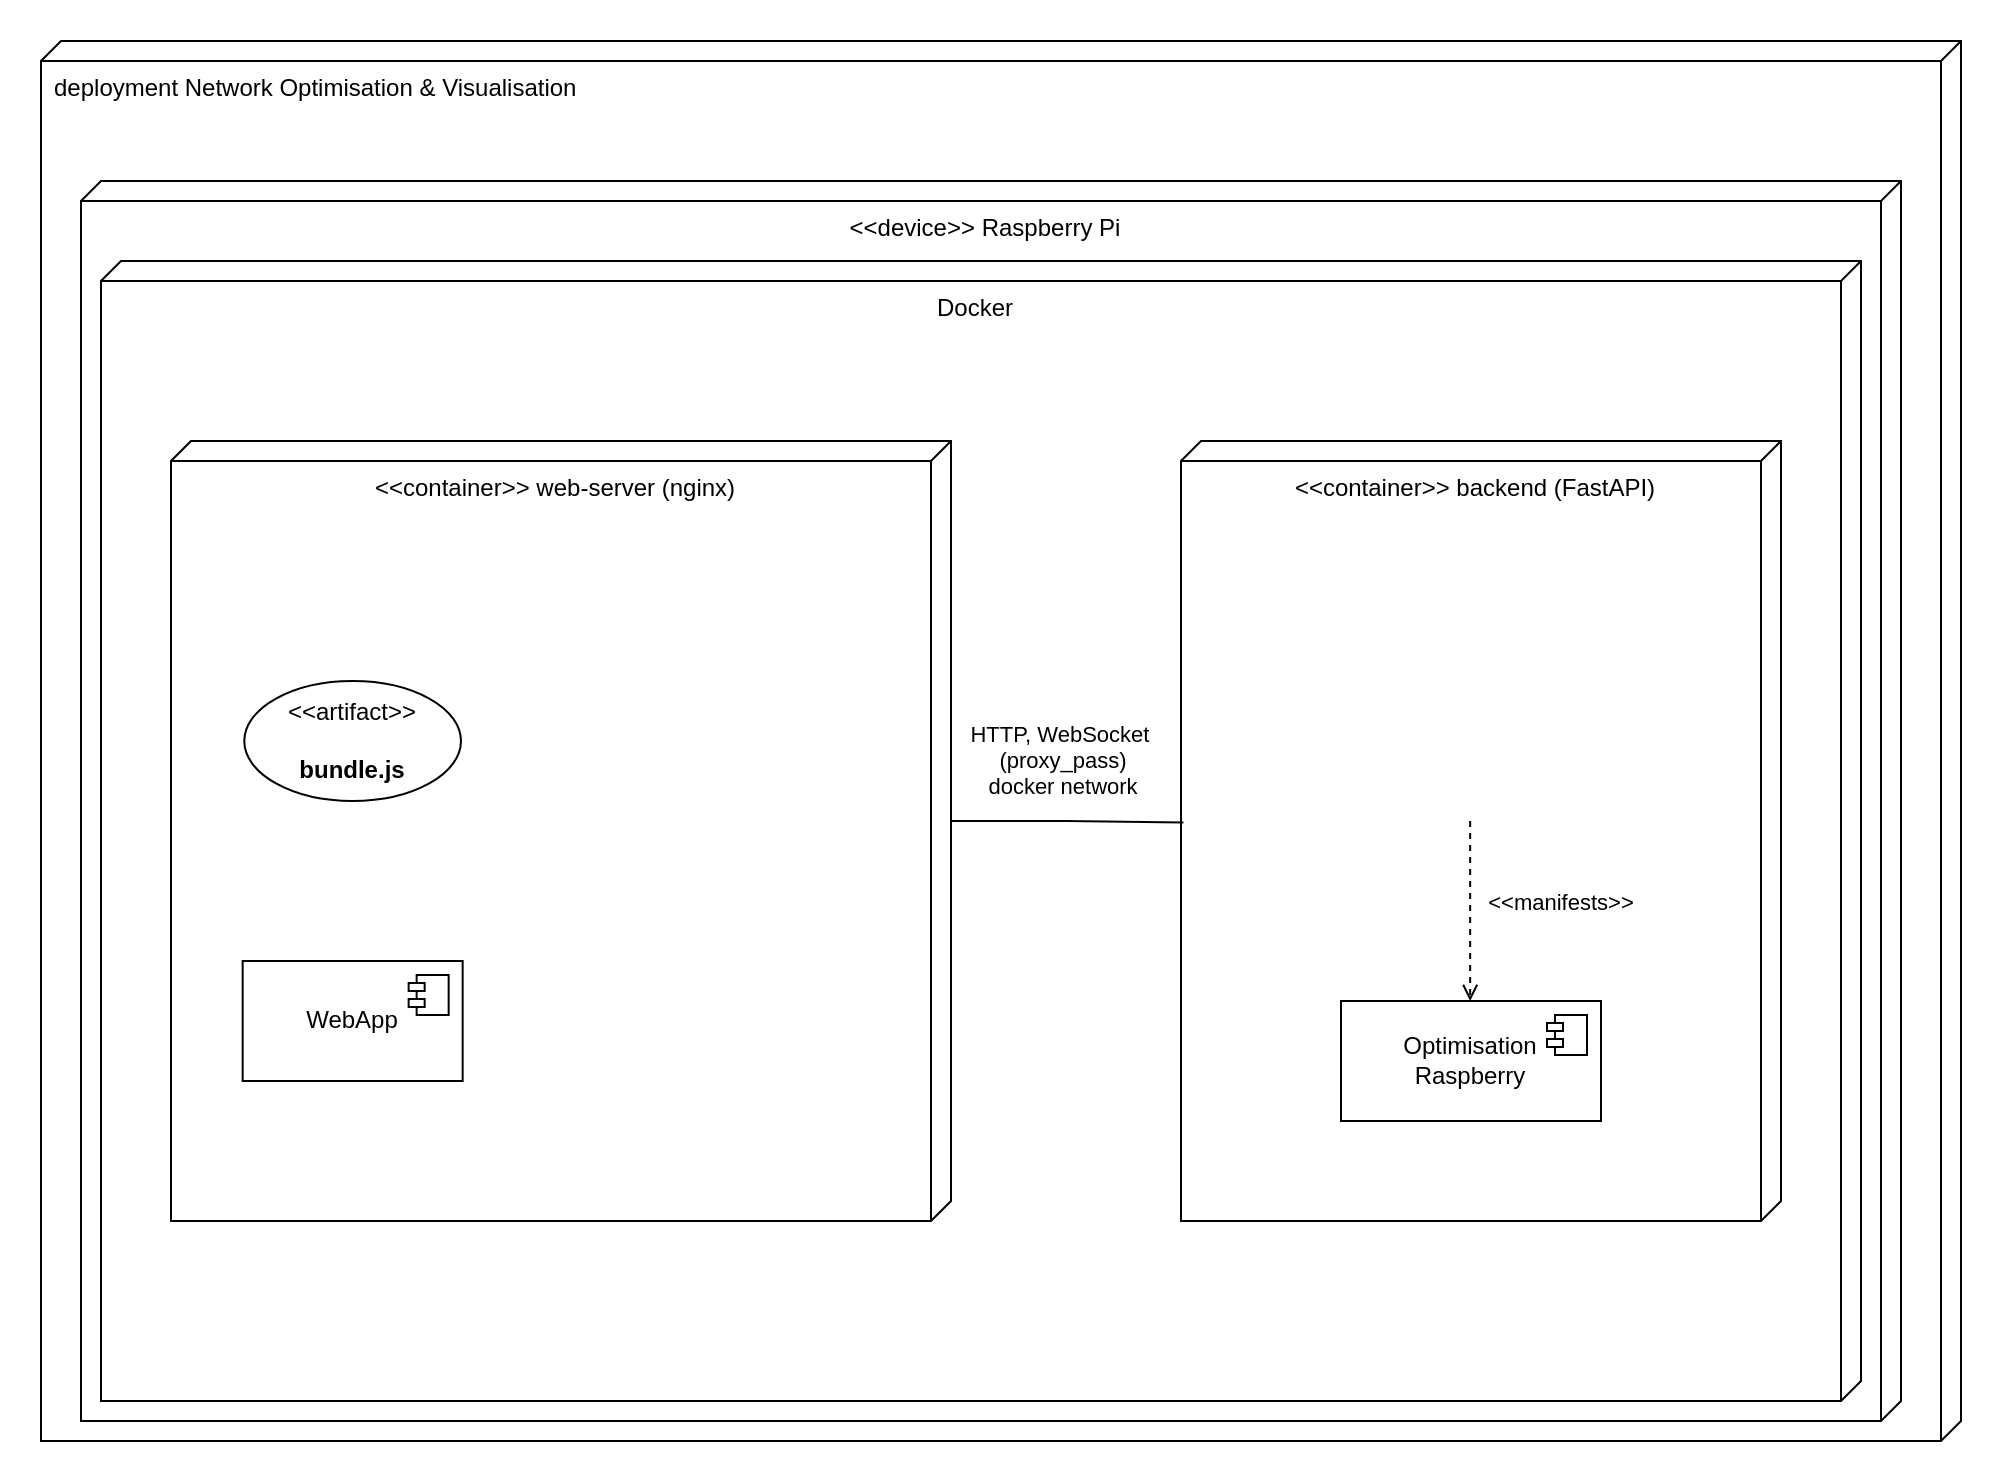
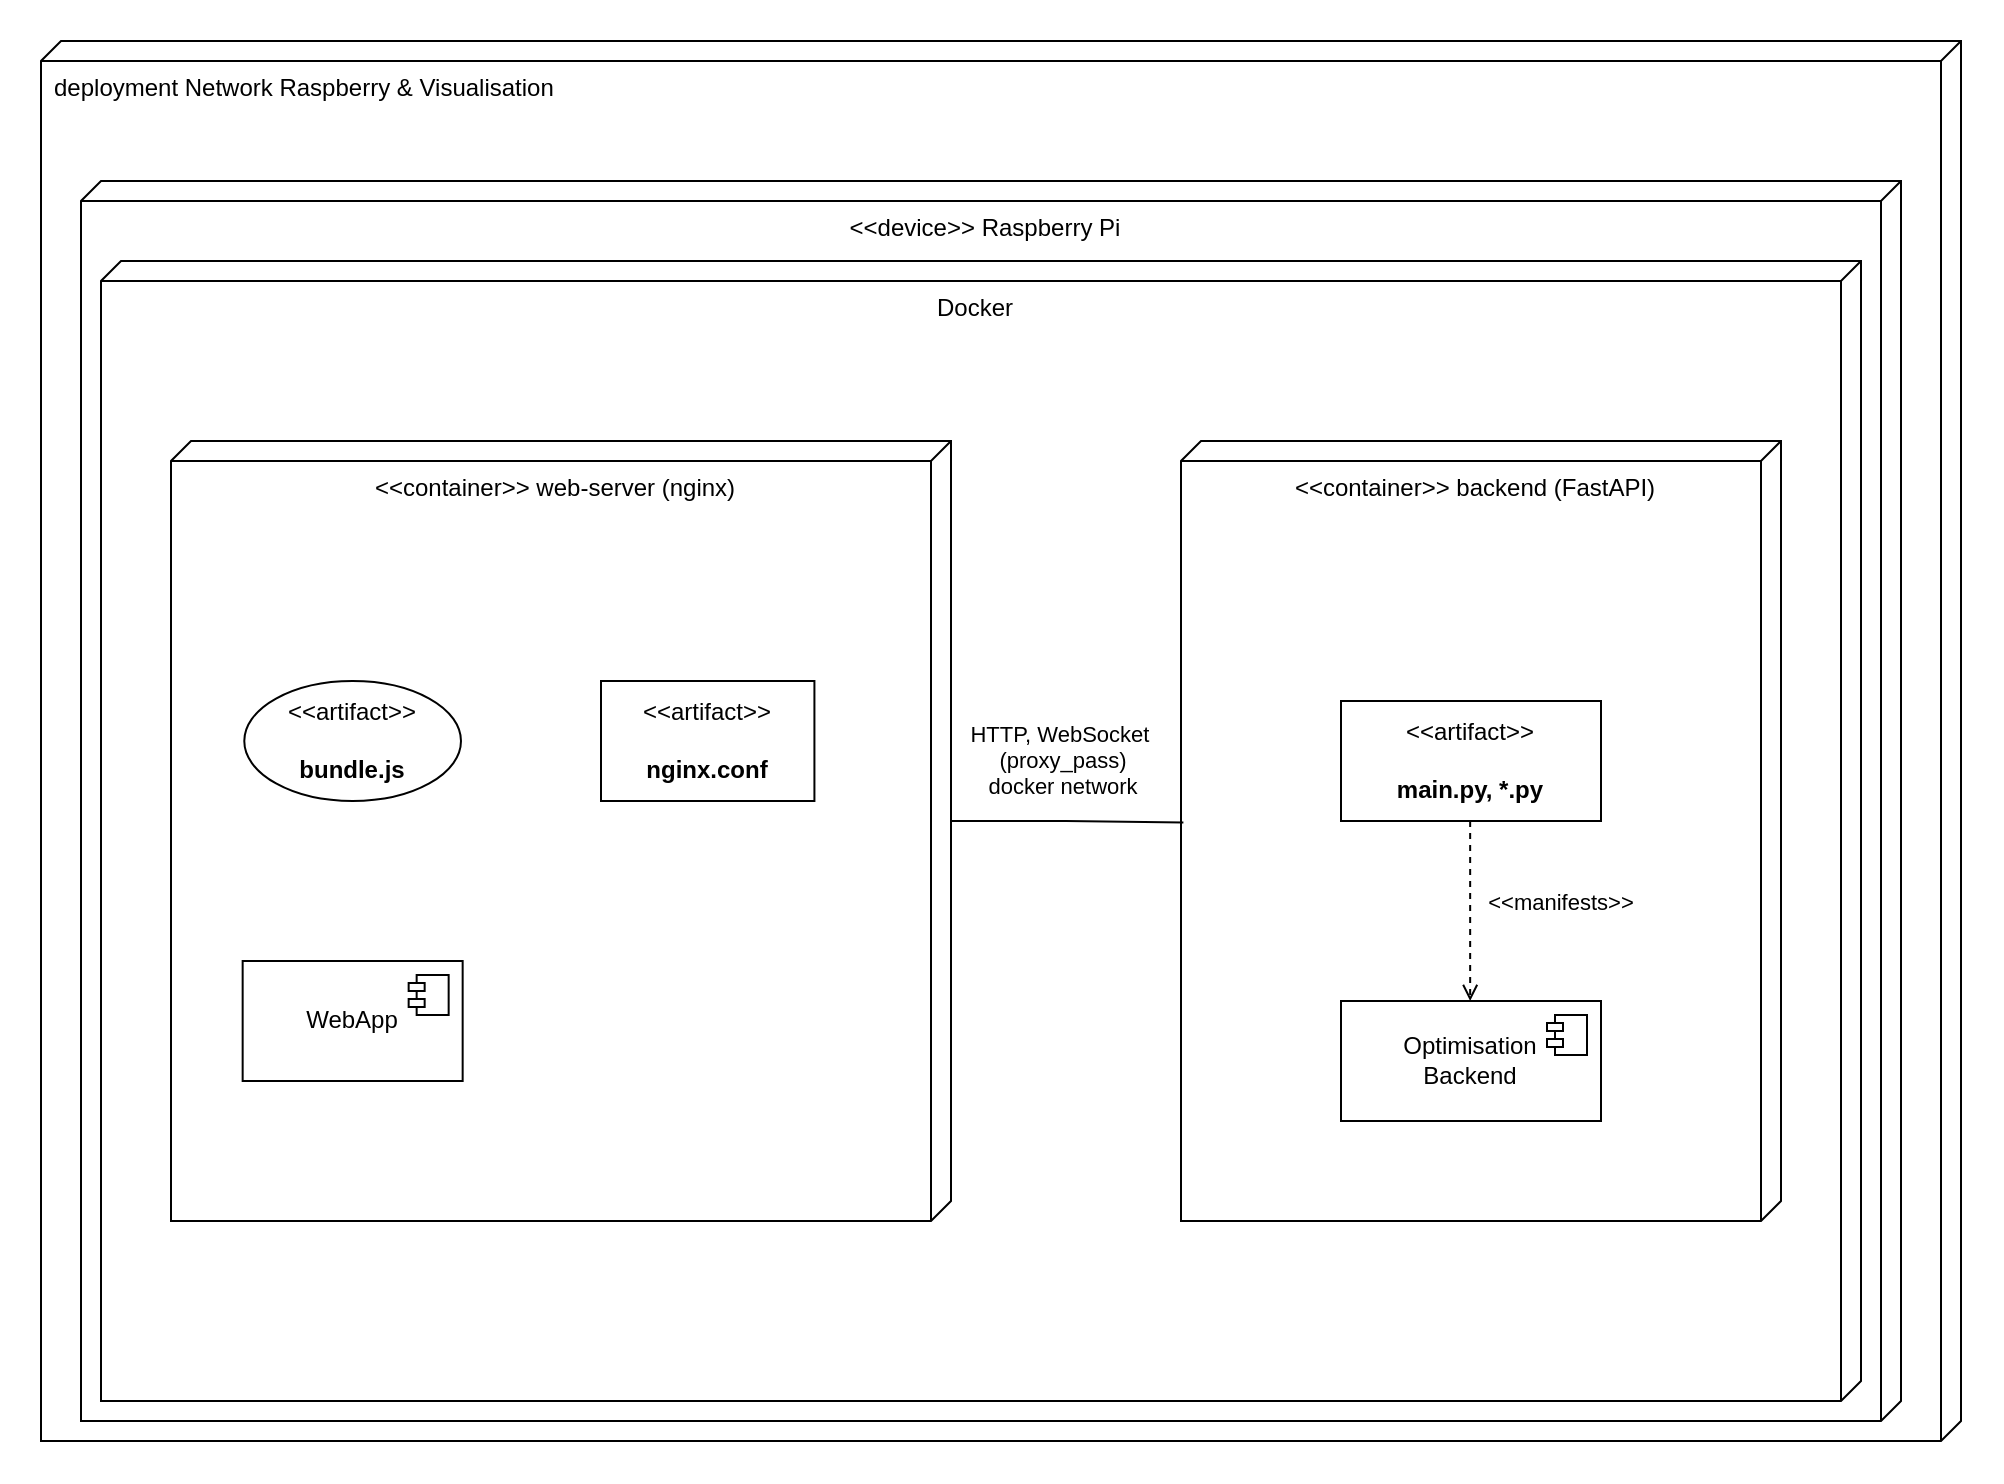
(333, 89) -> (323, 89)
none -> (708, 741)
none -> (1471, 761)
(1471, 1061) -> (1471, 1061)
